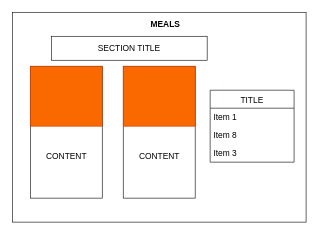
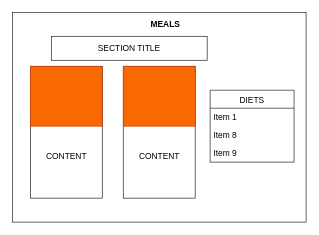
(252, 100) -> (252, 100)
(227, 154) -> (227, 154)
